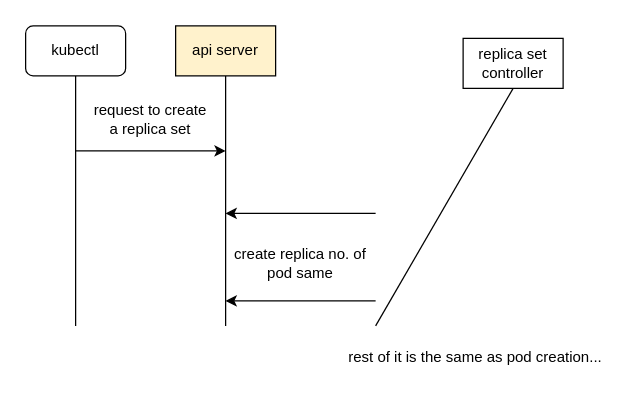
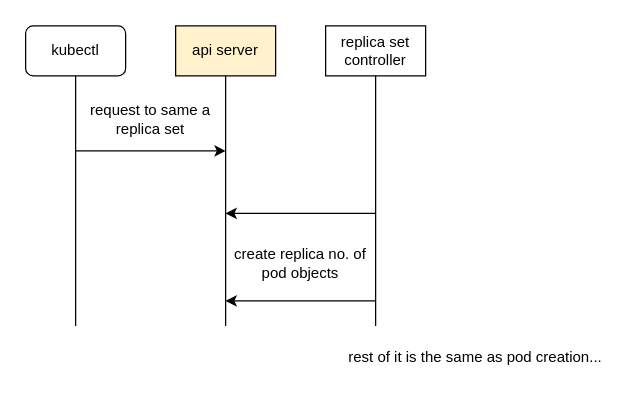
(513, 63) -> (376, 51)
(151, 119) -> (151, 119)
(301, 263) -> (301, 263)
